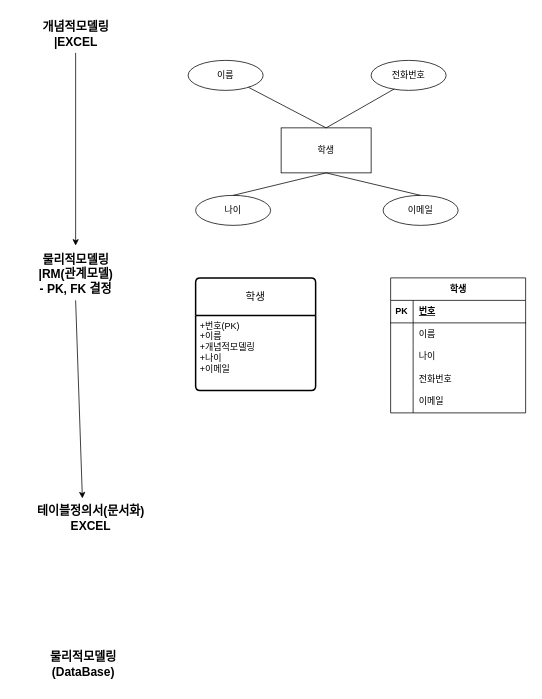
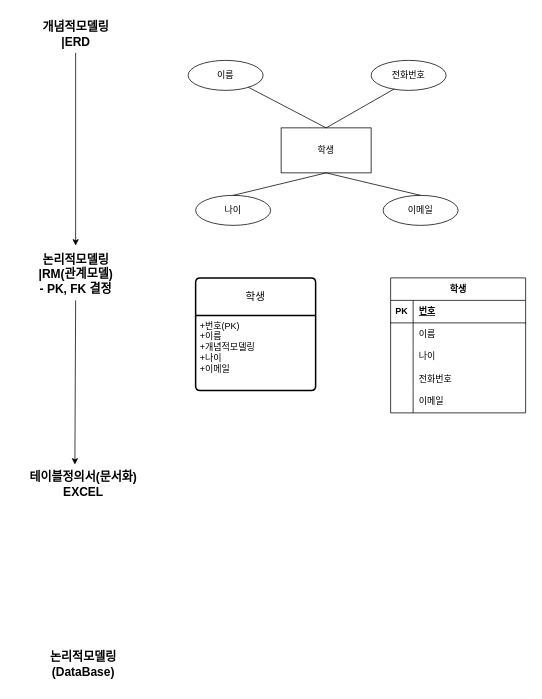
(76, 34) -> (76, 34)
(76, 274) -> (76, 274)
(90, 518) -> (83, 484)
(83, 664) -> (83, 664)
